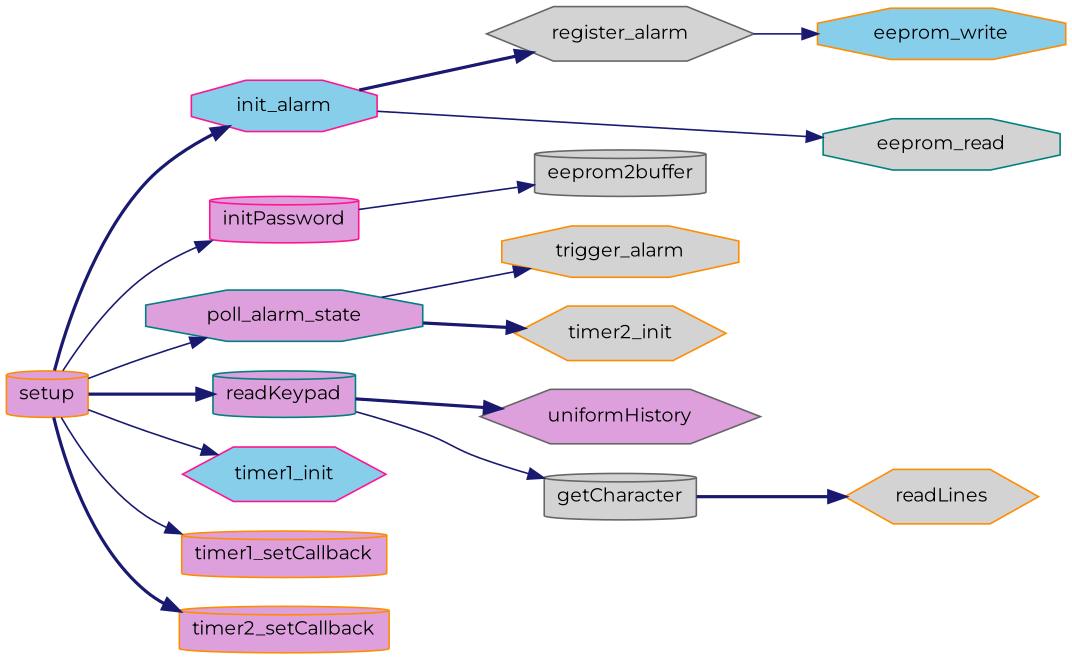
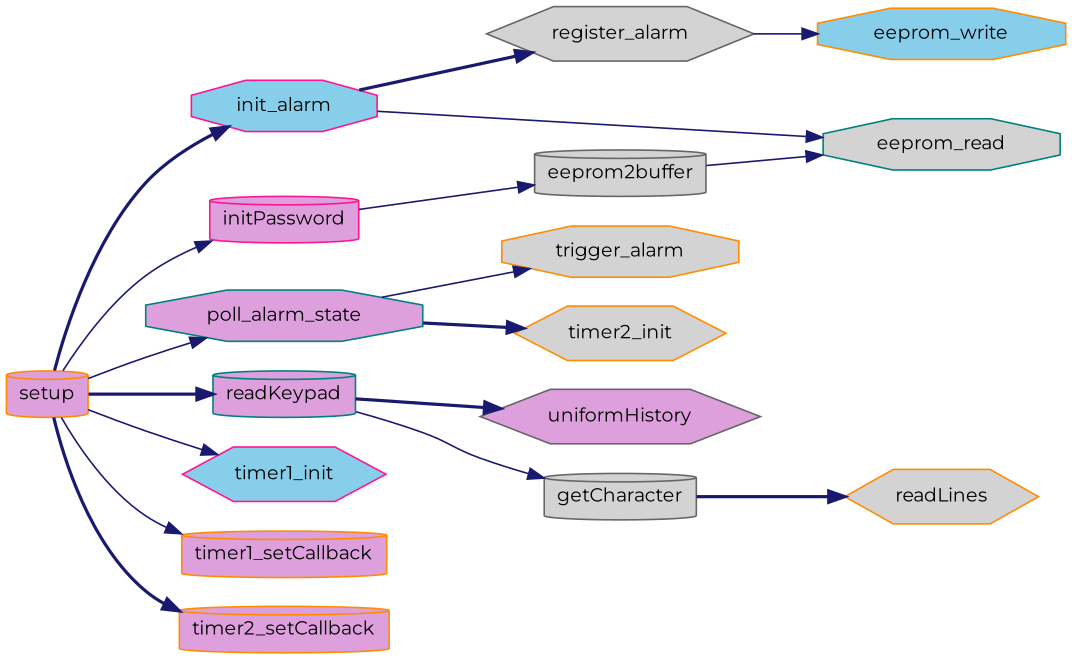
none -> (756, 161)
